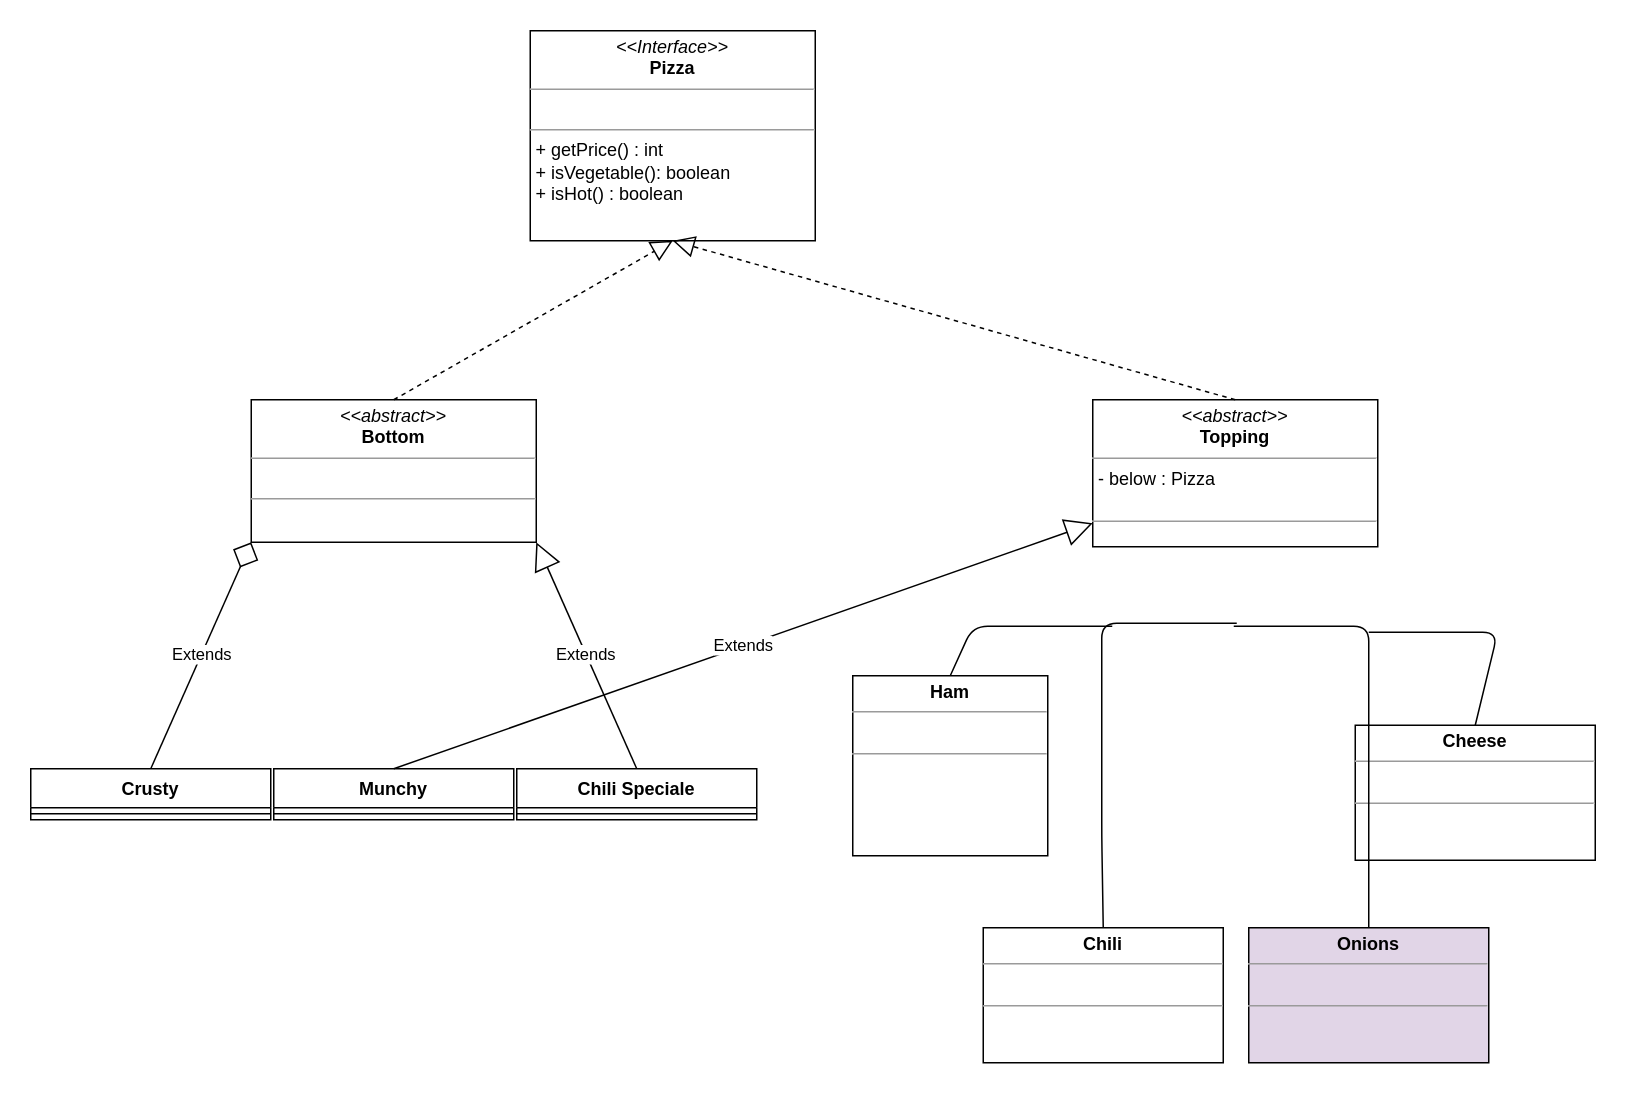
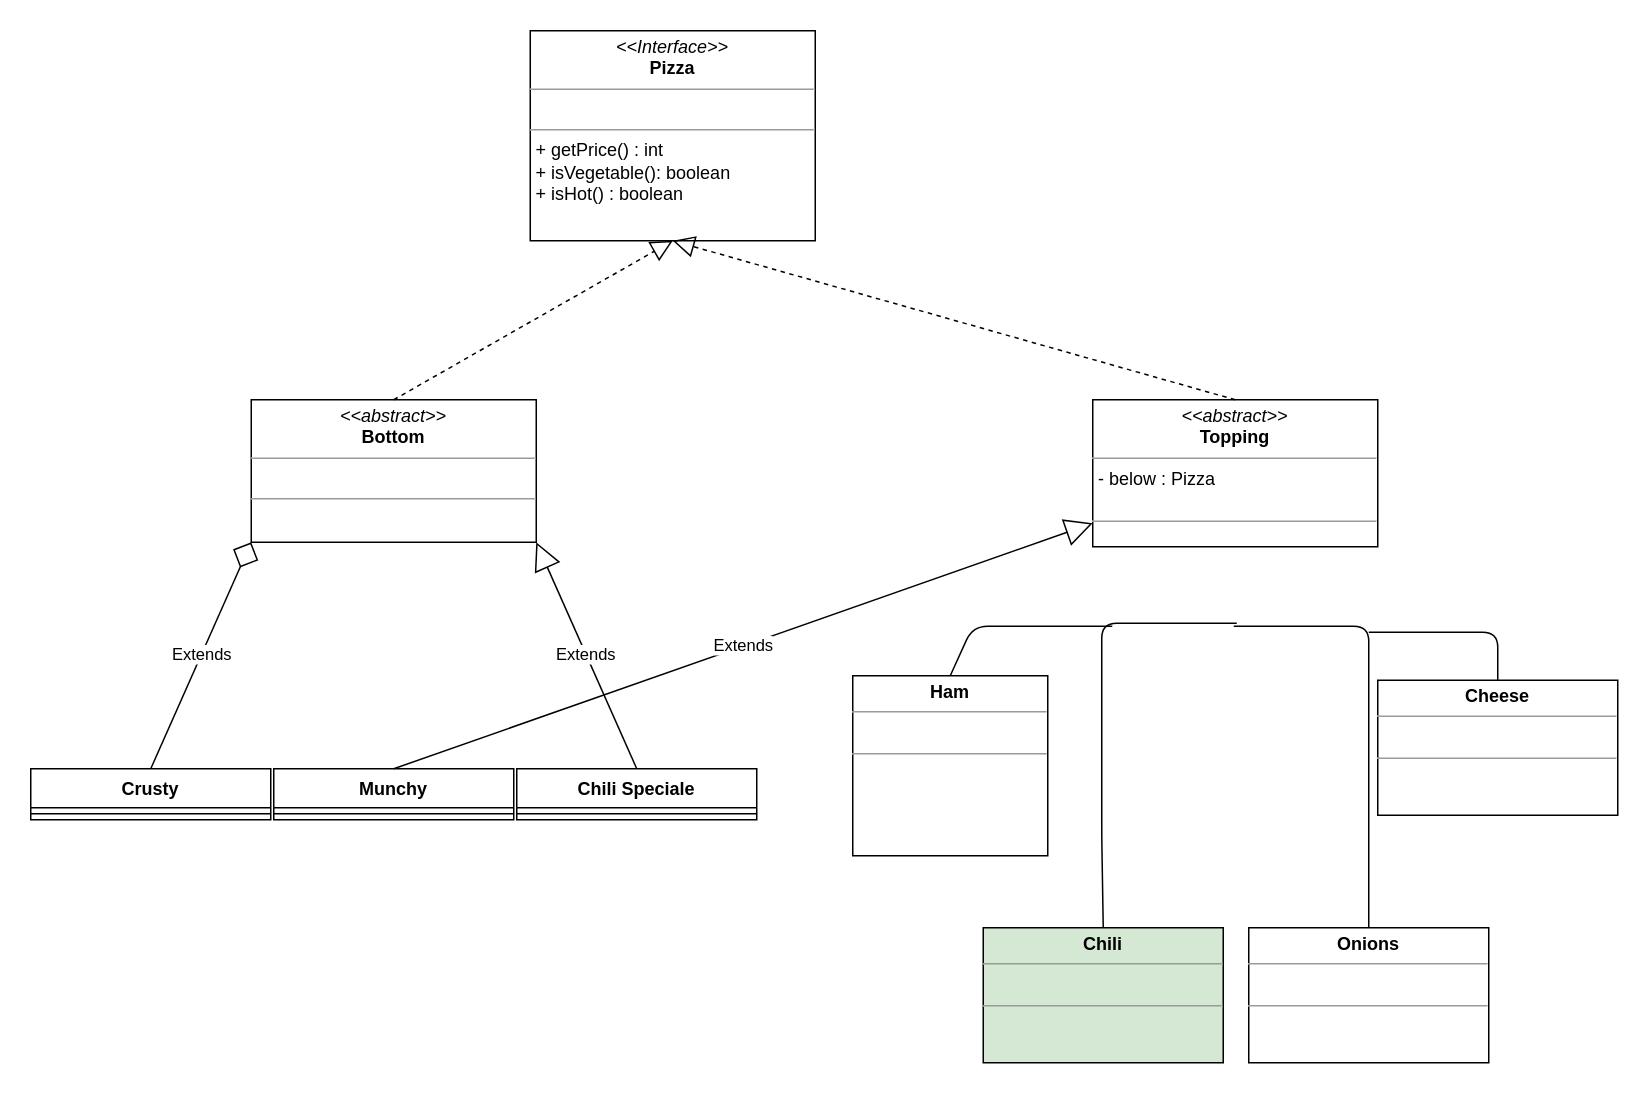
(1475, 793) -> (1498, 748)
(1103, 995) -> (1103, 995)
(1369, 995) -> (1369, 995)
